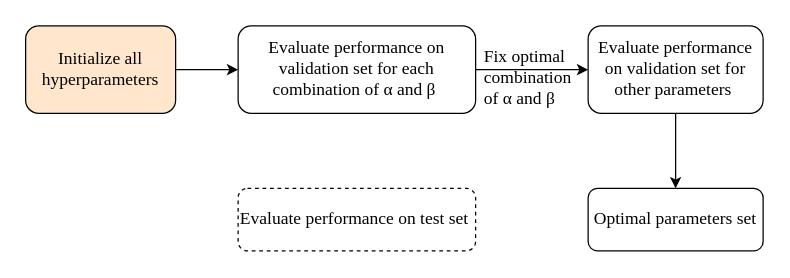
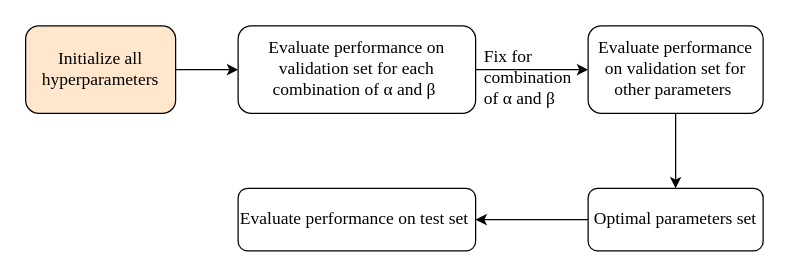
(539, 78) -> (539, 78)
(357, 219) -> (357, 219)
none -> (536, 219)
